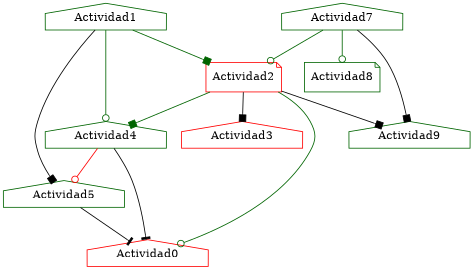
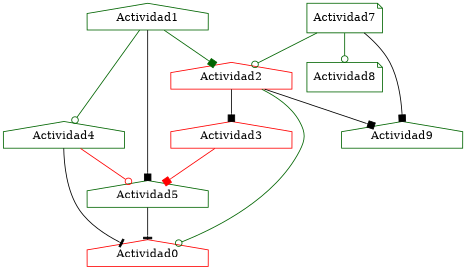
(342, 18) -> (345, 18)
(244, 77) -> (231, 77)
(174, 107) -> none
none -> (193, 163)
